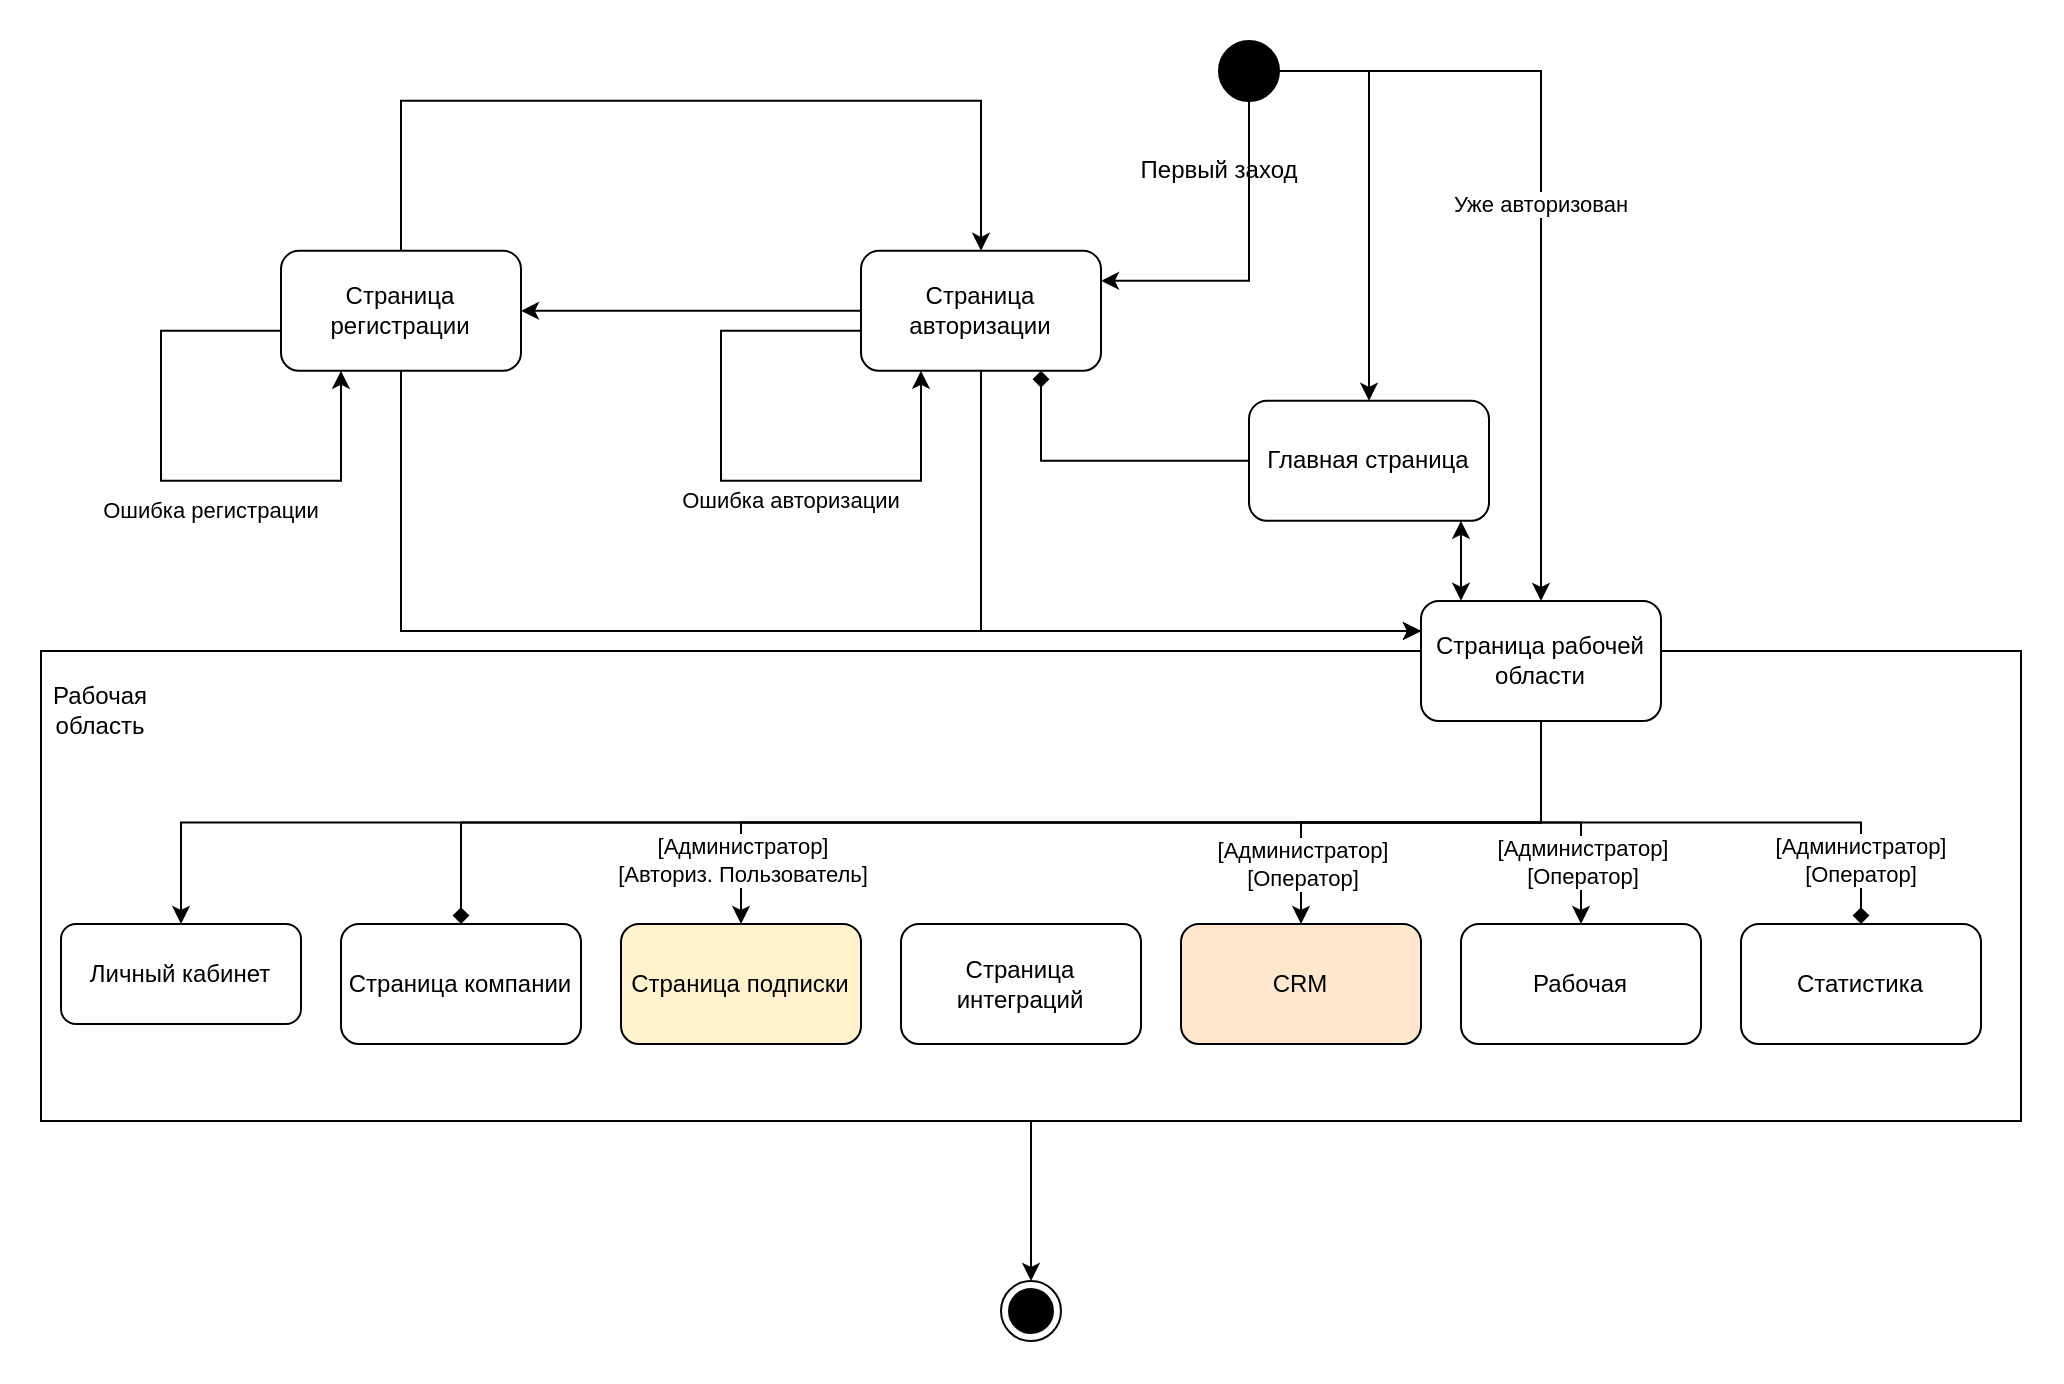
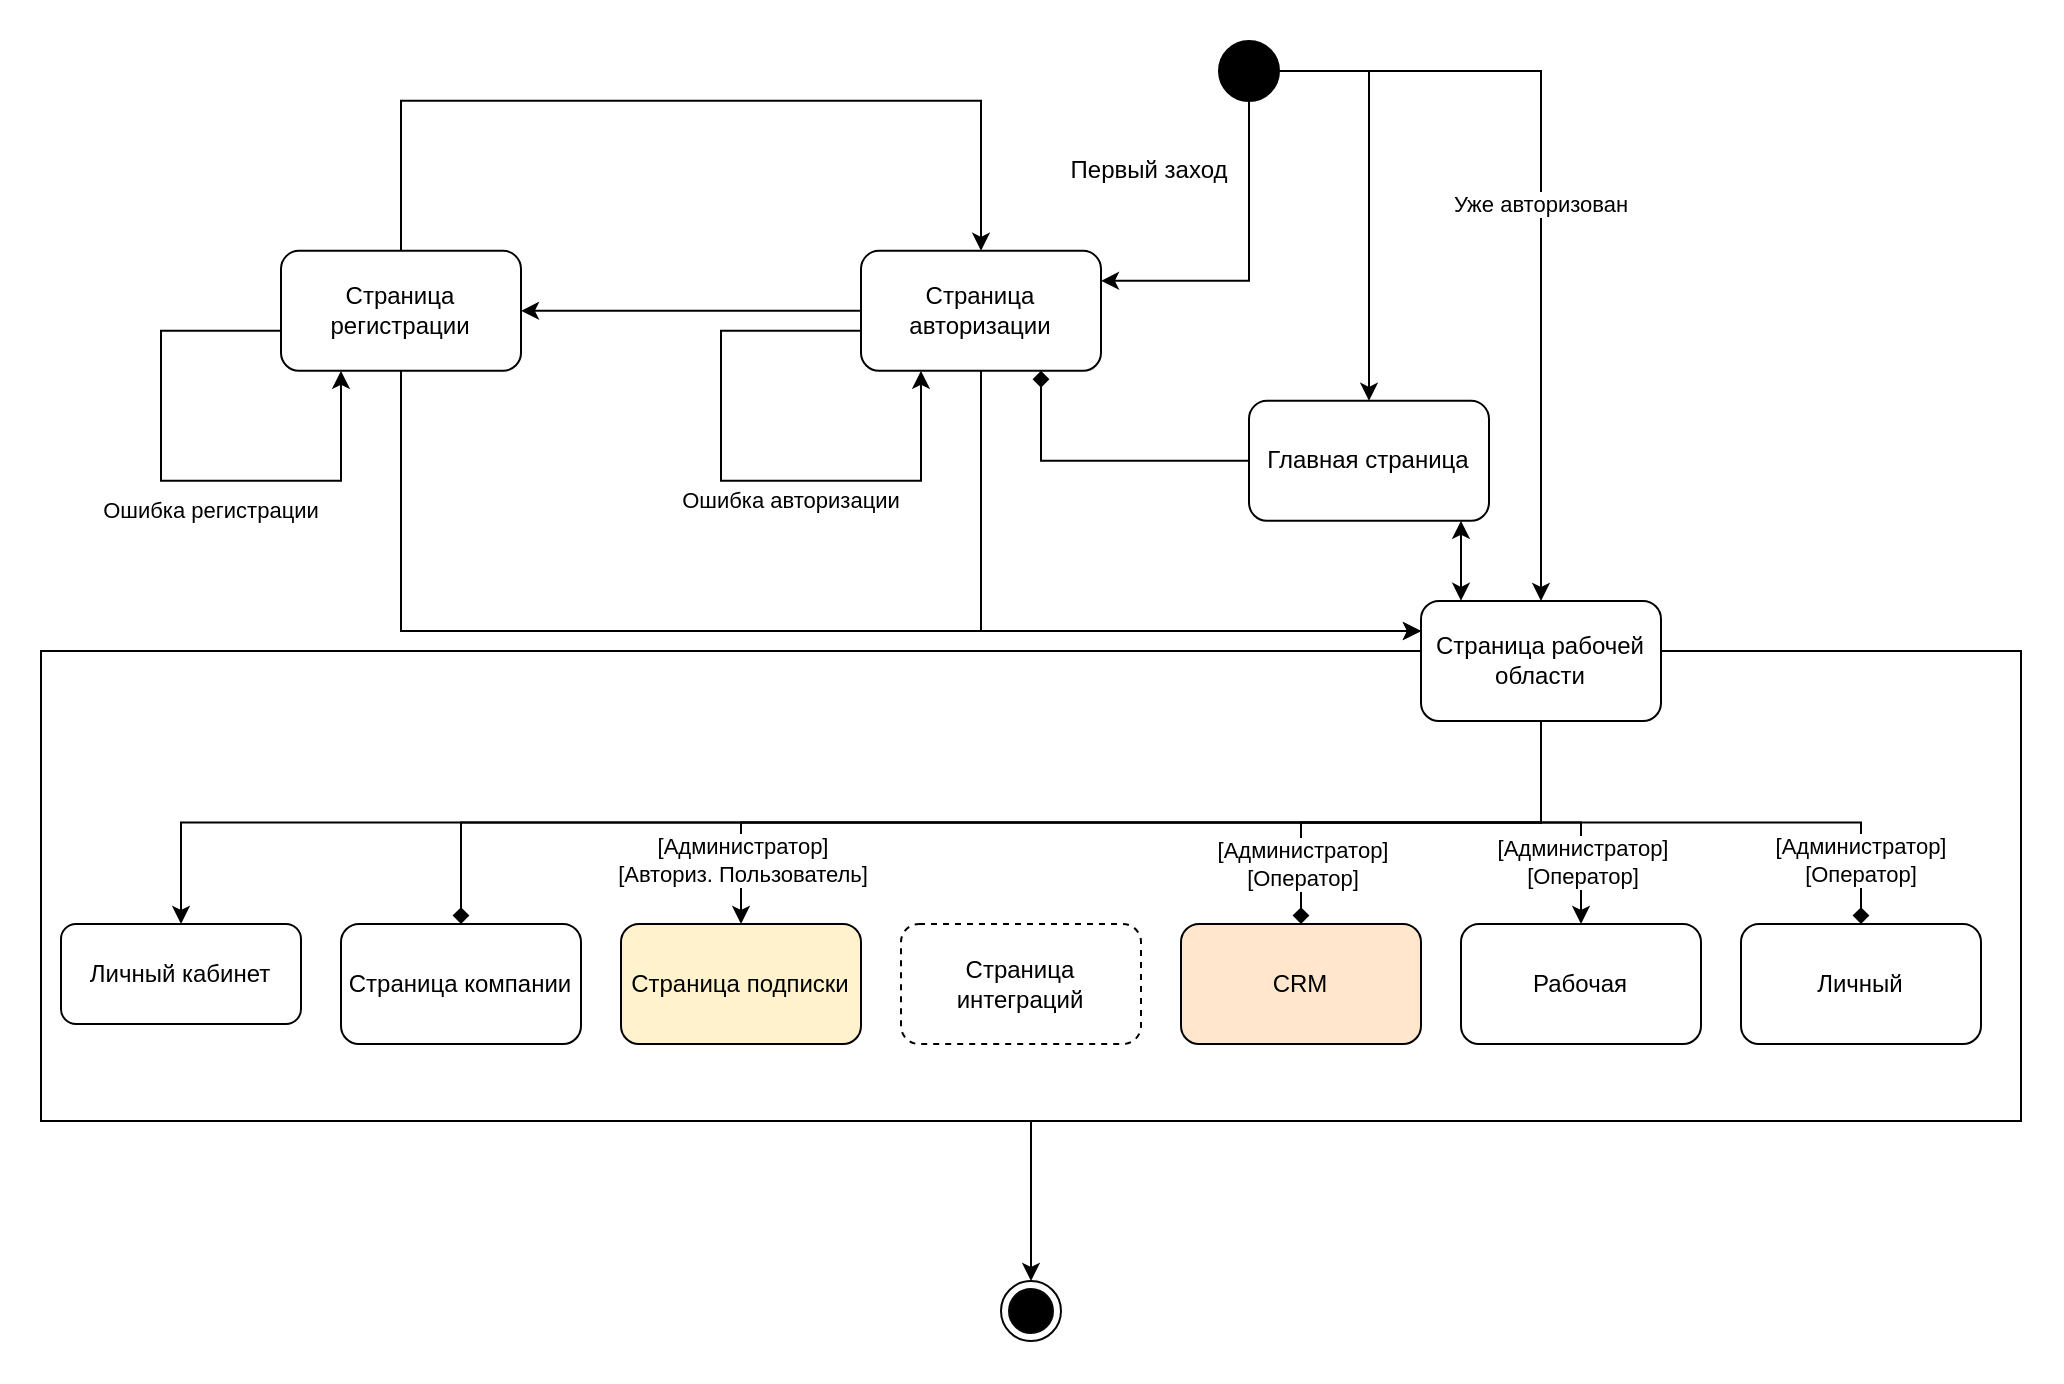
(1219, 171) -> (1149, 171)
(101, 711) -> none
(1301, 909) -> (1301, 908)
(1021, 984) -> (1021, 984)
(1861, 985) -> (1861, 985)
